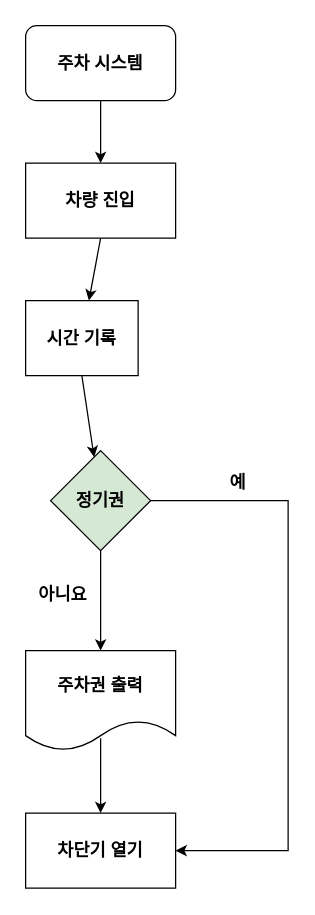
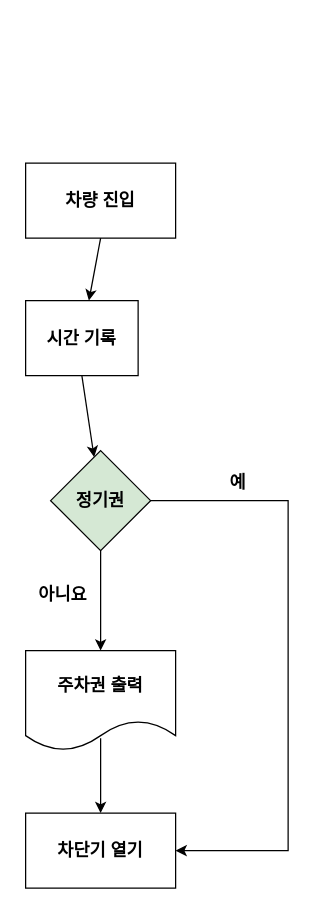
(101, 63) -> none
(101, 128) -> none
